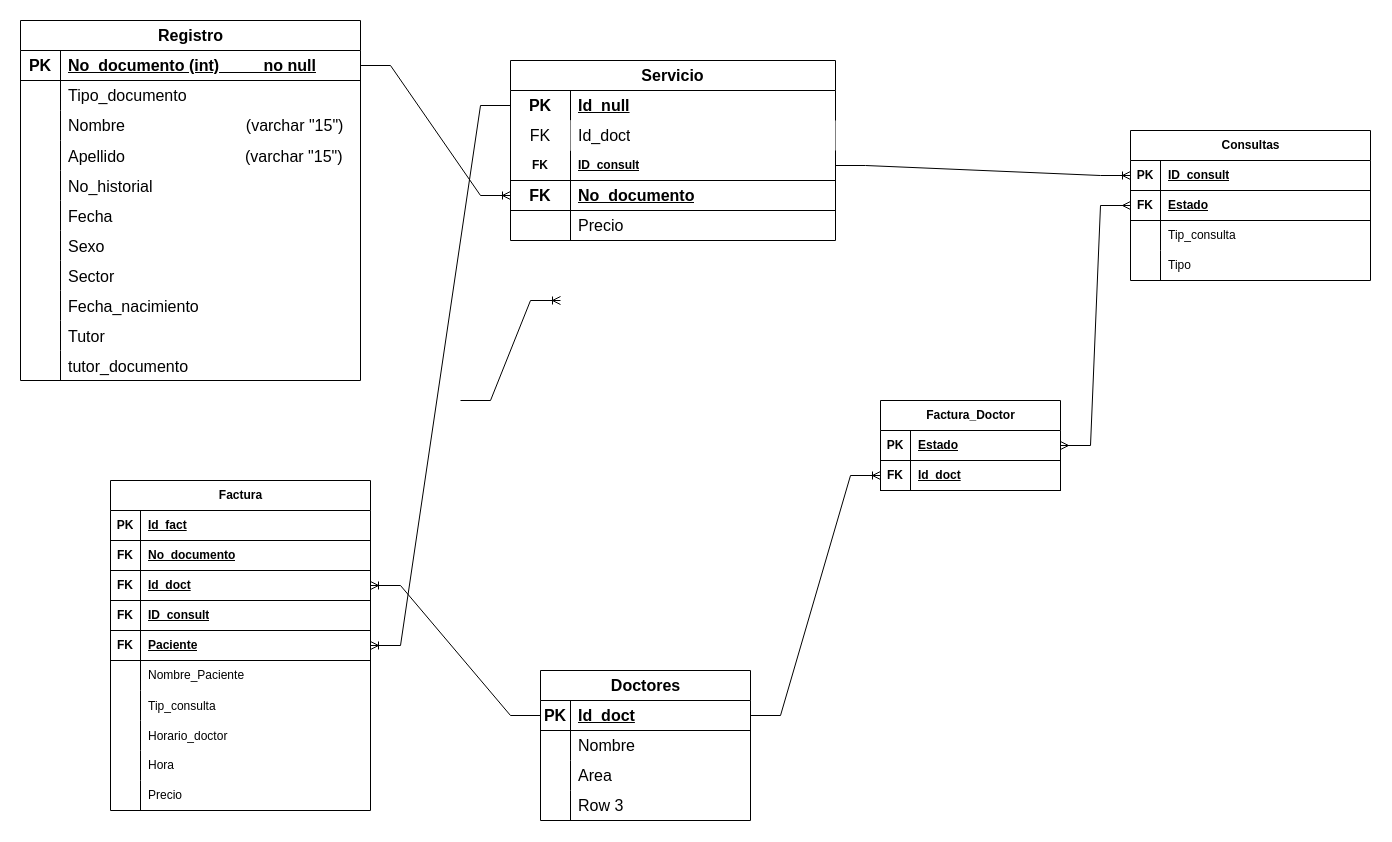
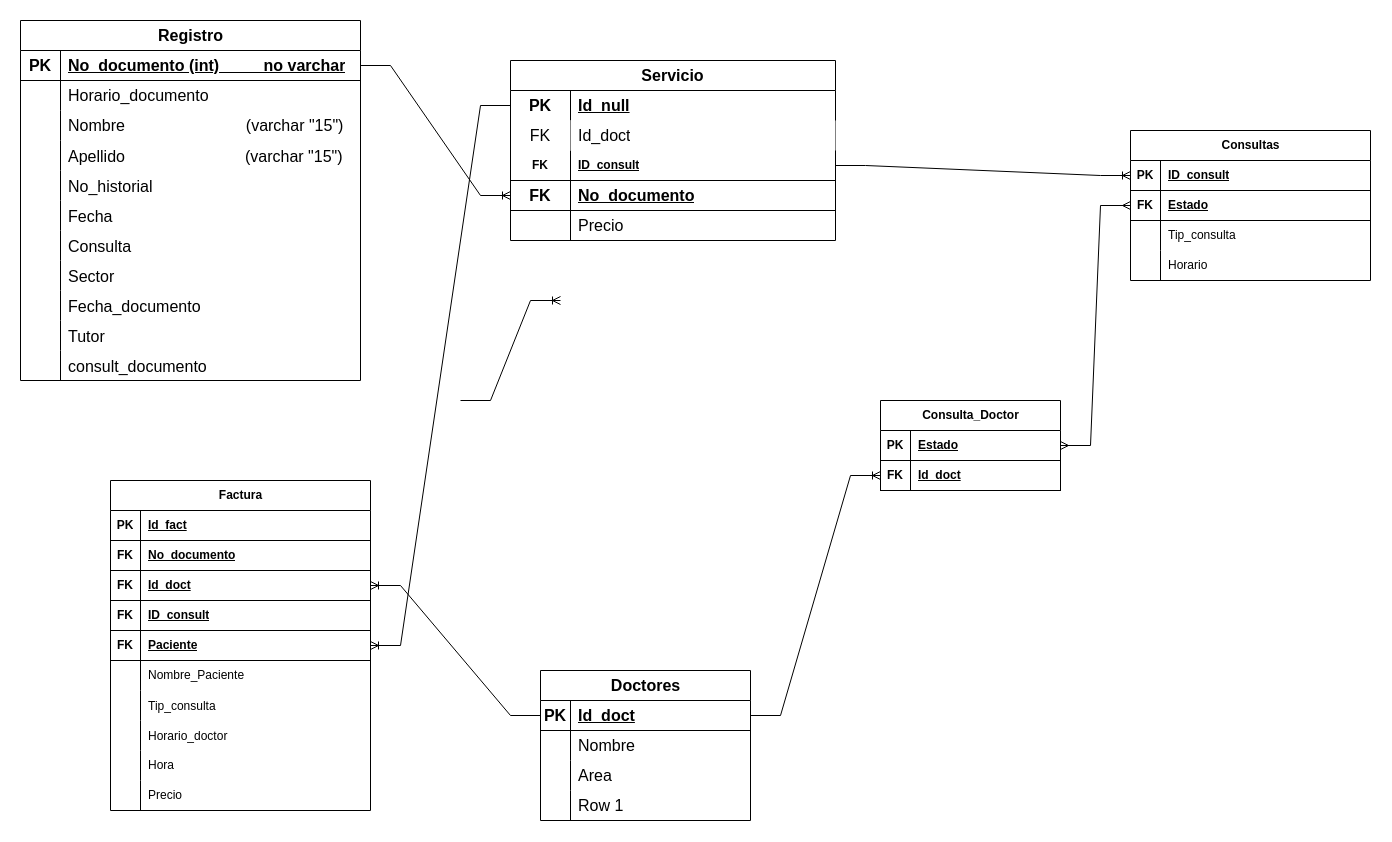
(205, 66) -> (215, 66)
(129, 96) -> (143, 96)
(86, 247) -> (102, 247)
(1180, 266) -> (1190, 266)
(136, 307) -> (135, 307)
(135, 367) -> (142, 367)
(971, 416) -> (971, 416)
(599, 806) -> (599, 806)
